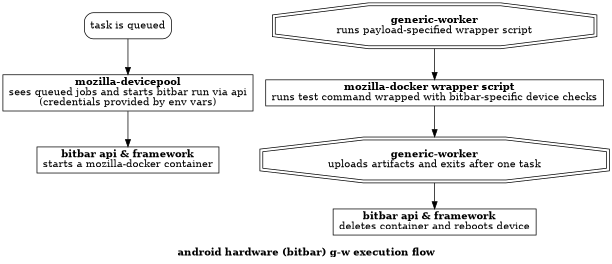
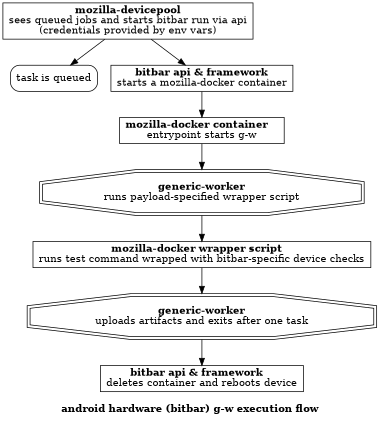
(128, 53) -> (91, 50)
none -> (202, 131)
